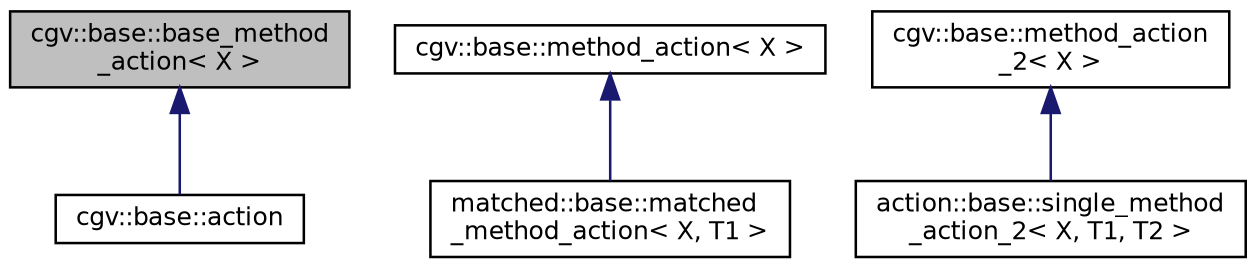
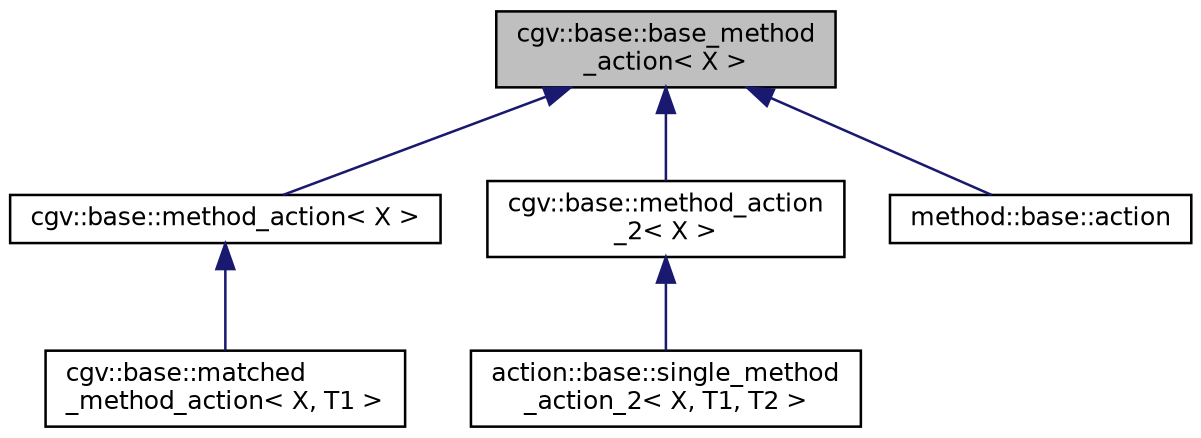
none -> (414, 146)
none -> (666, 147)
(180, 219) -> (1041, 219)
(610, 219) -> (225, 389)
